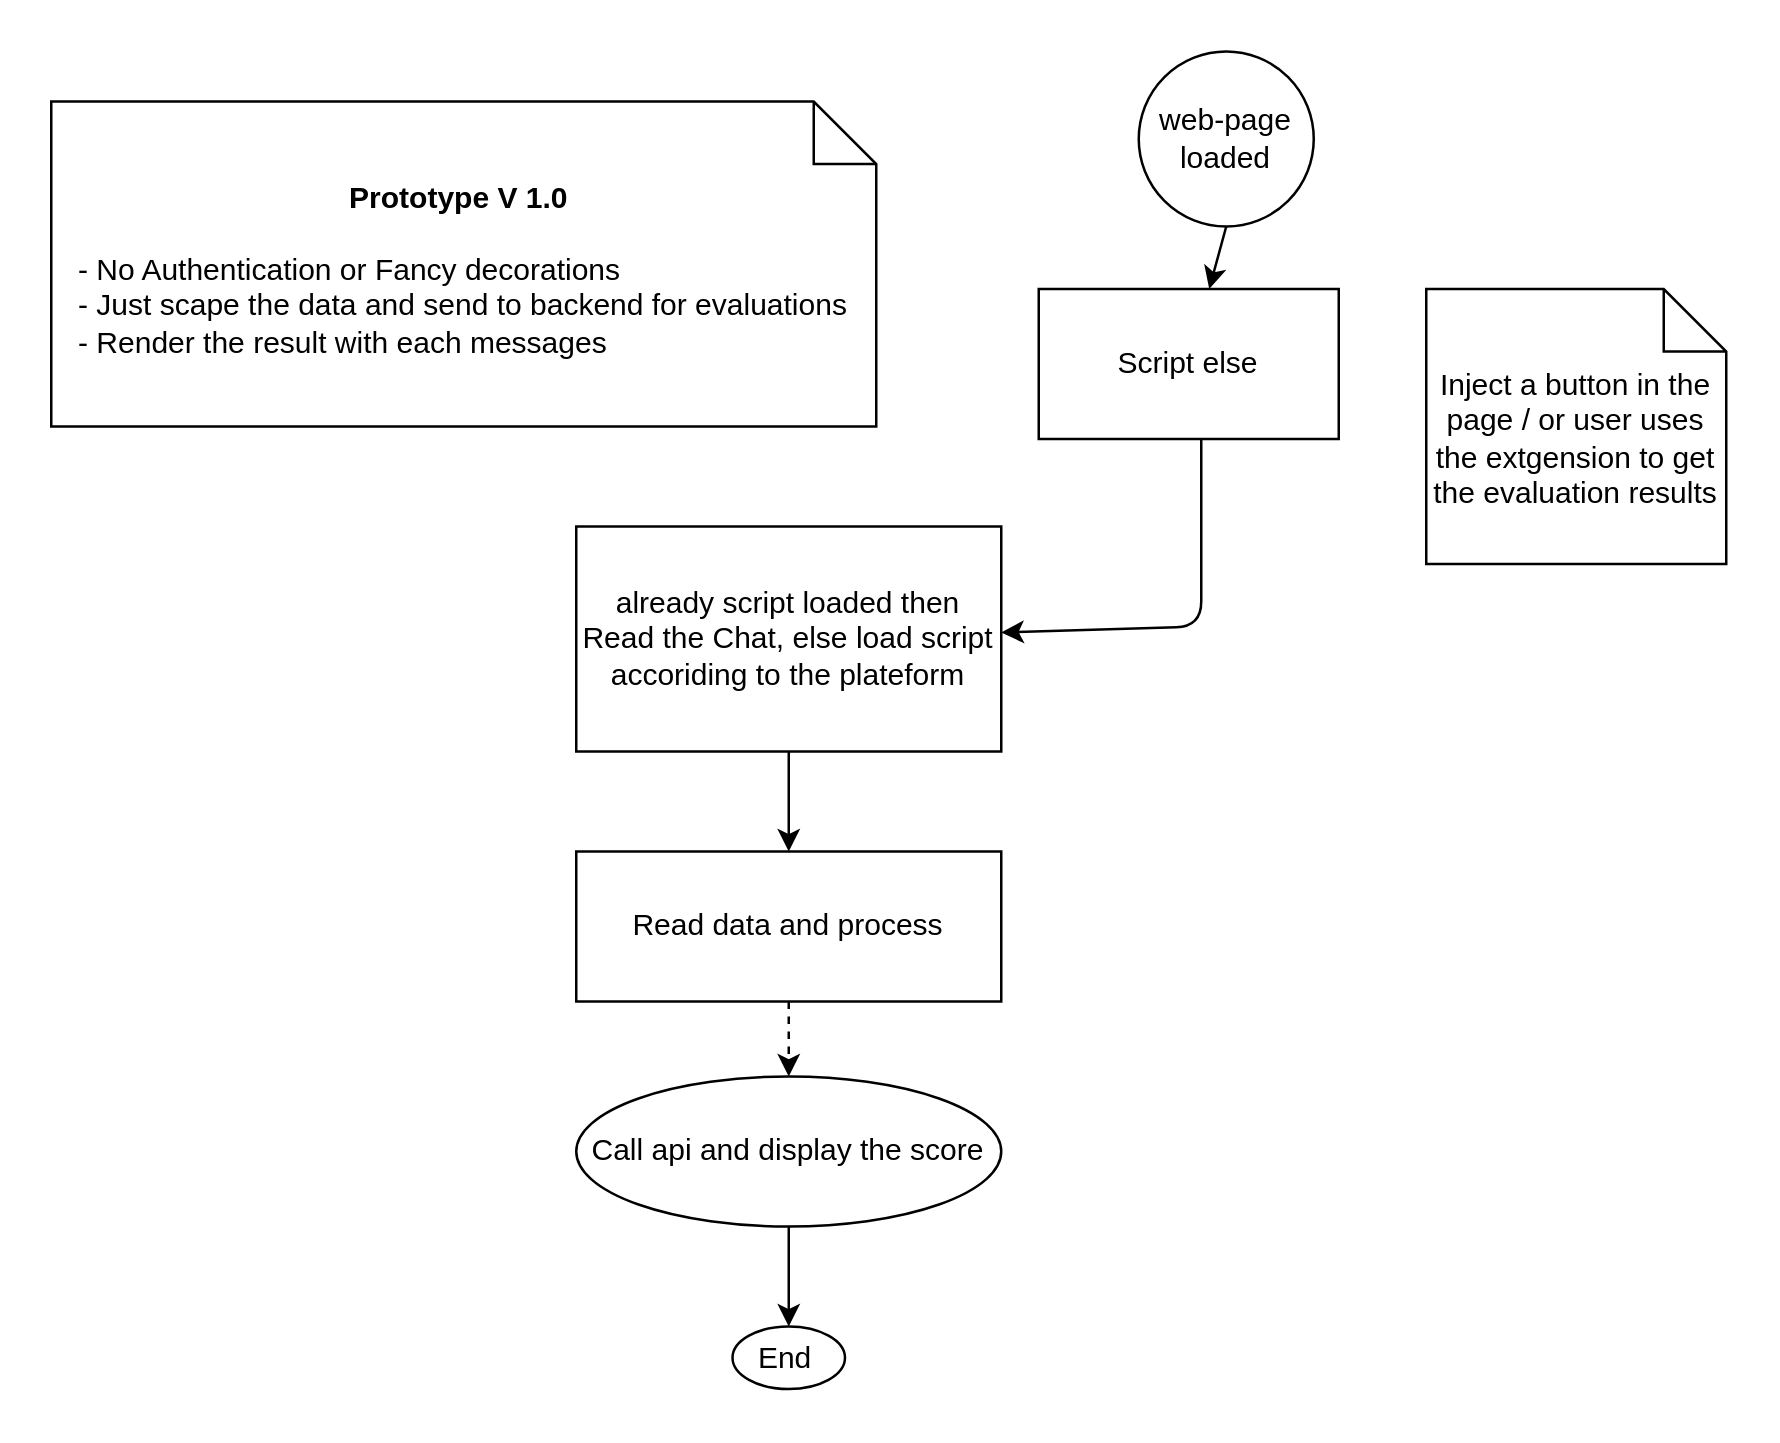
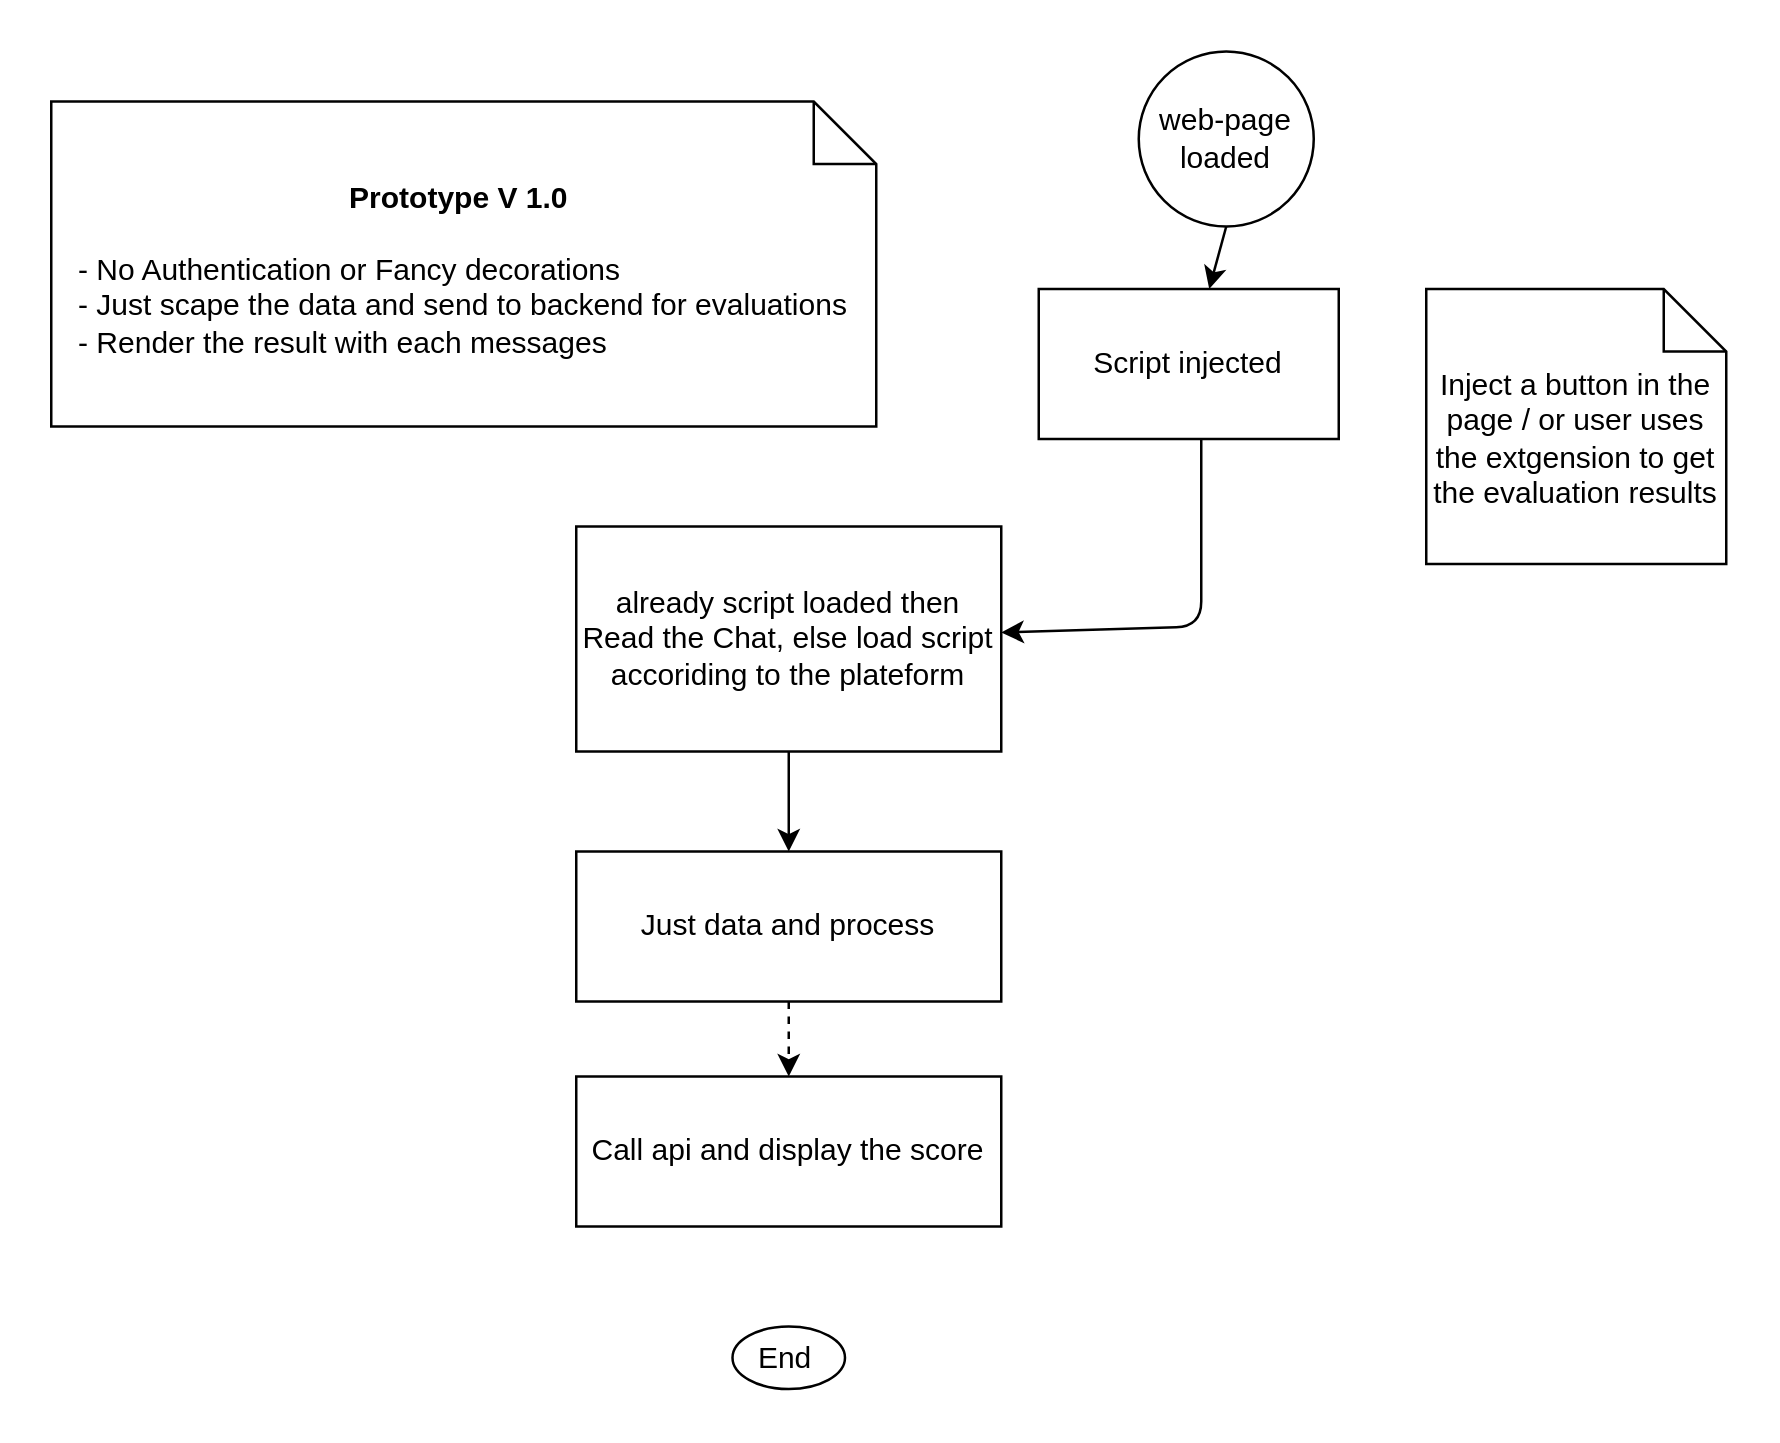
(1189, 364) -> (1189, 364)
(789, 926) -> (789, 926)
(789, 1151) -> (789, 1151)
(789, 1268) -> none
